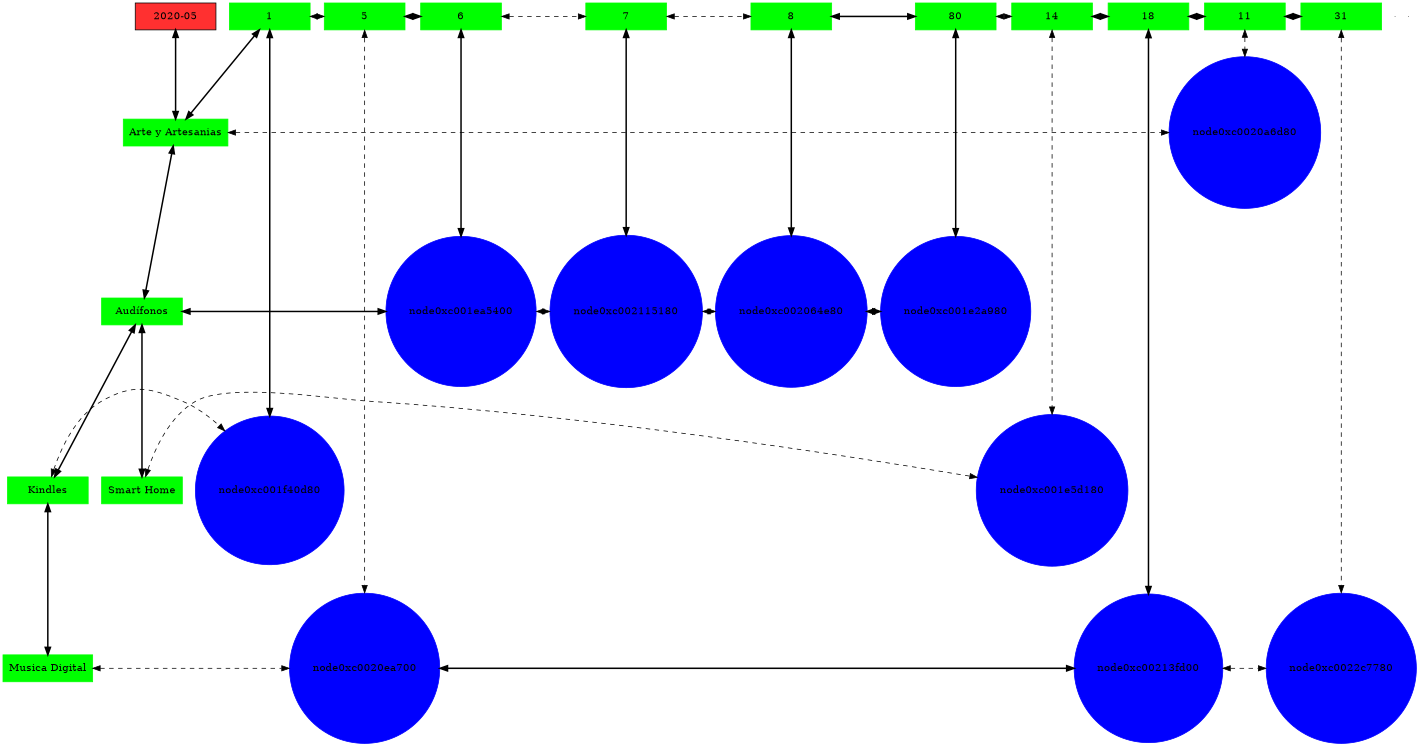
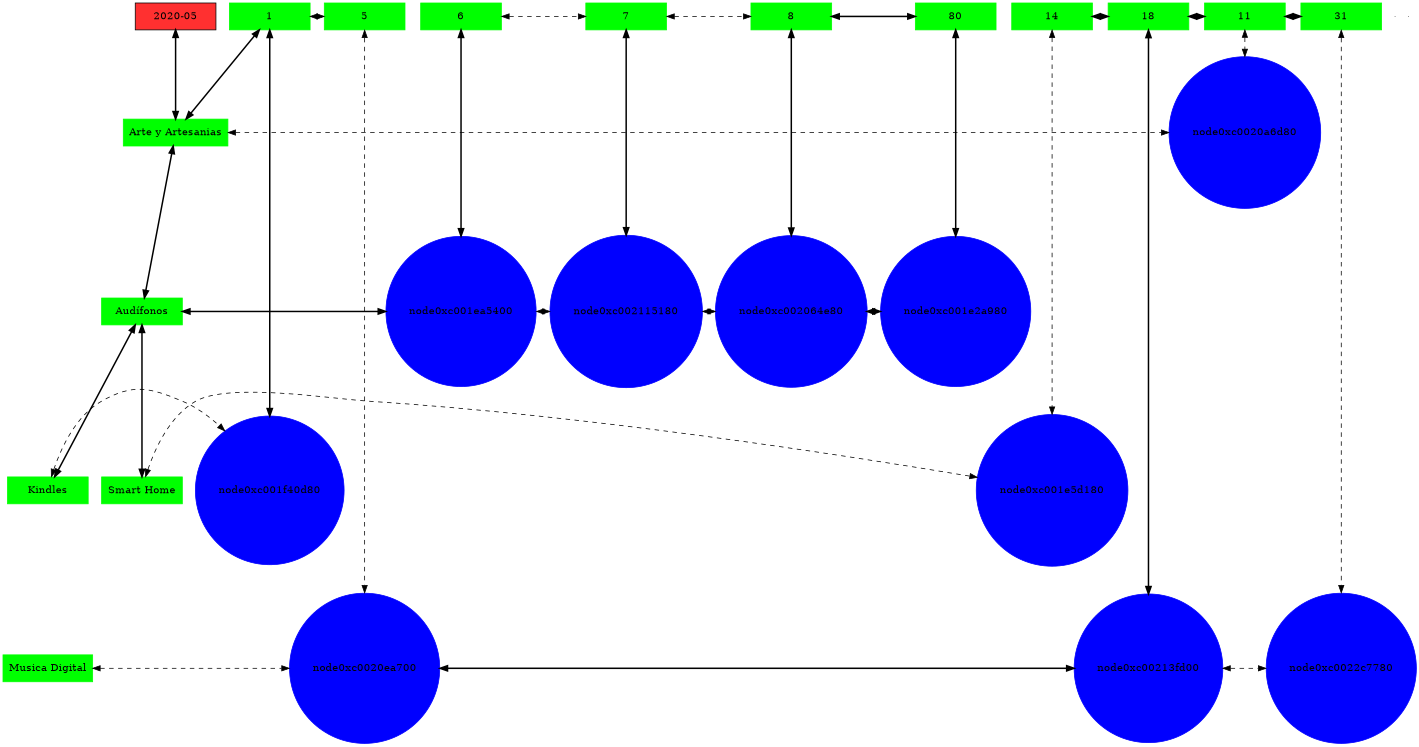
(413, 16) -> none
(1004, 16) -> none
(48, 579) -> none
